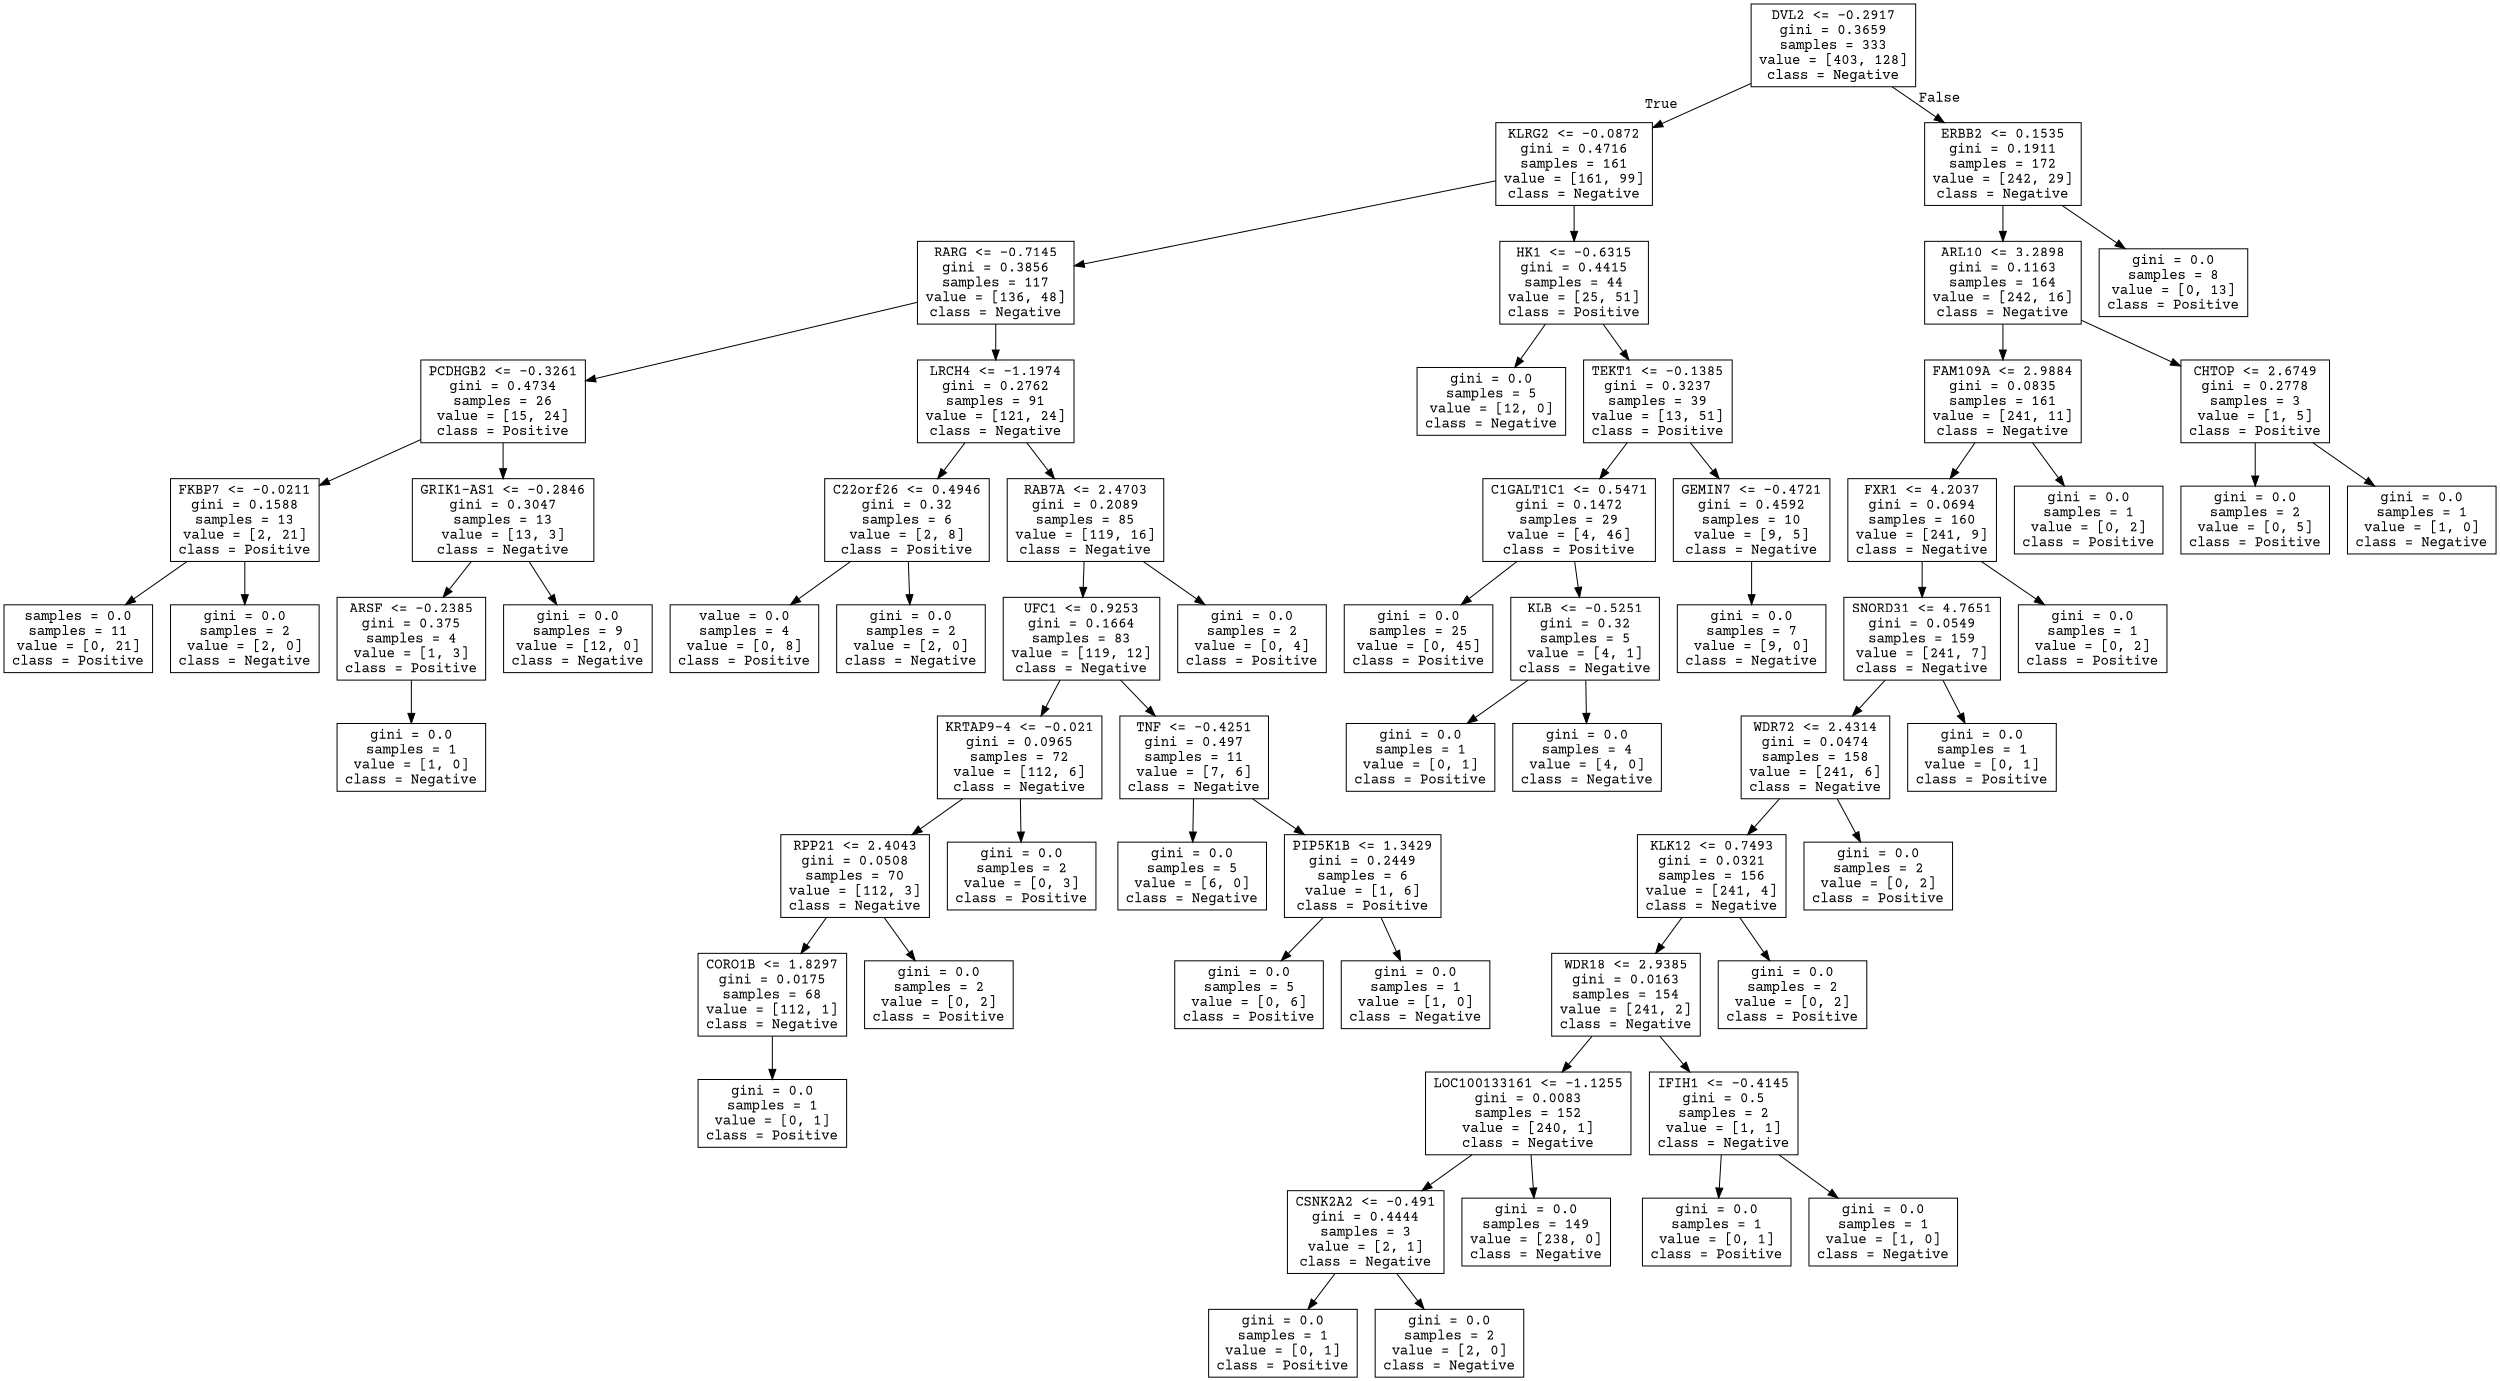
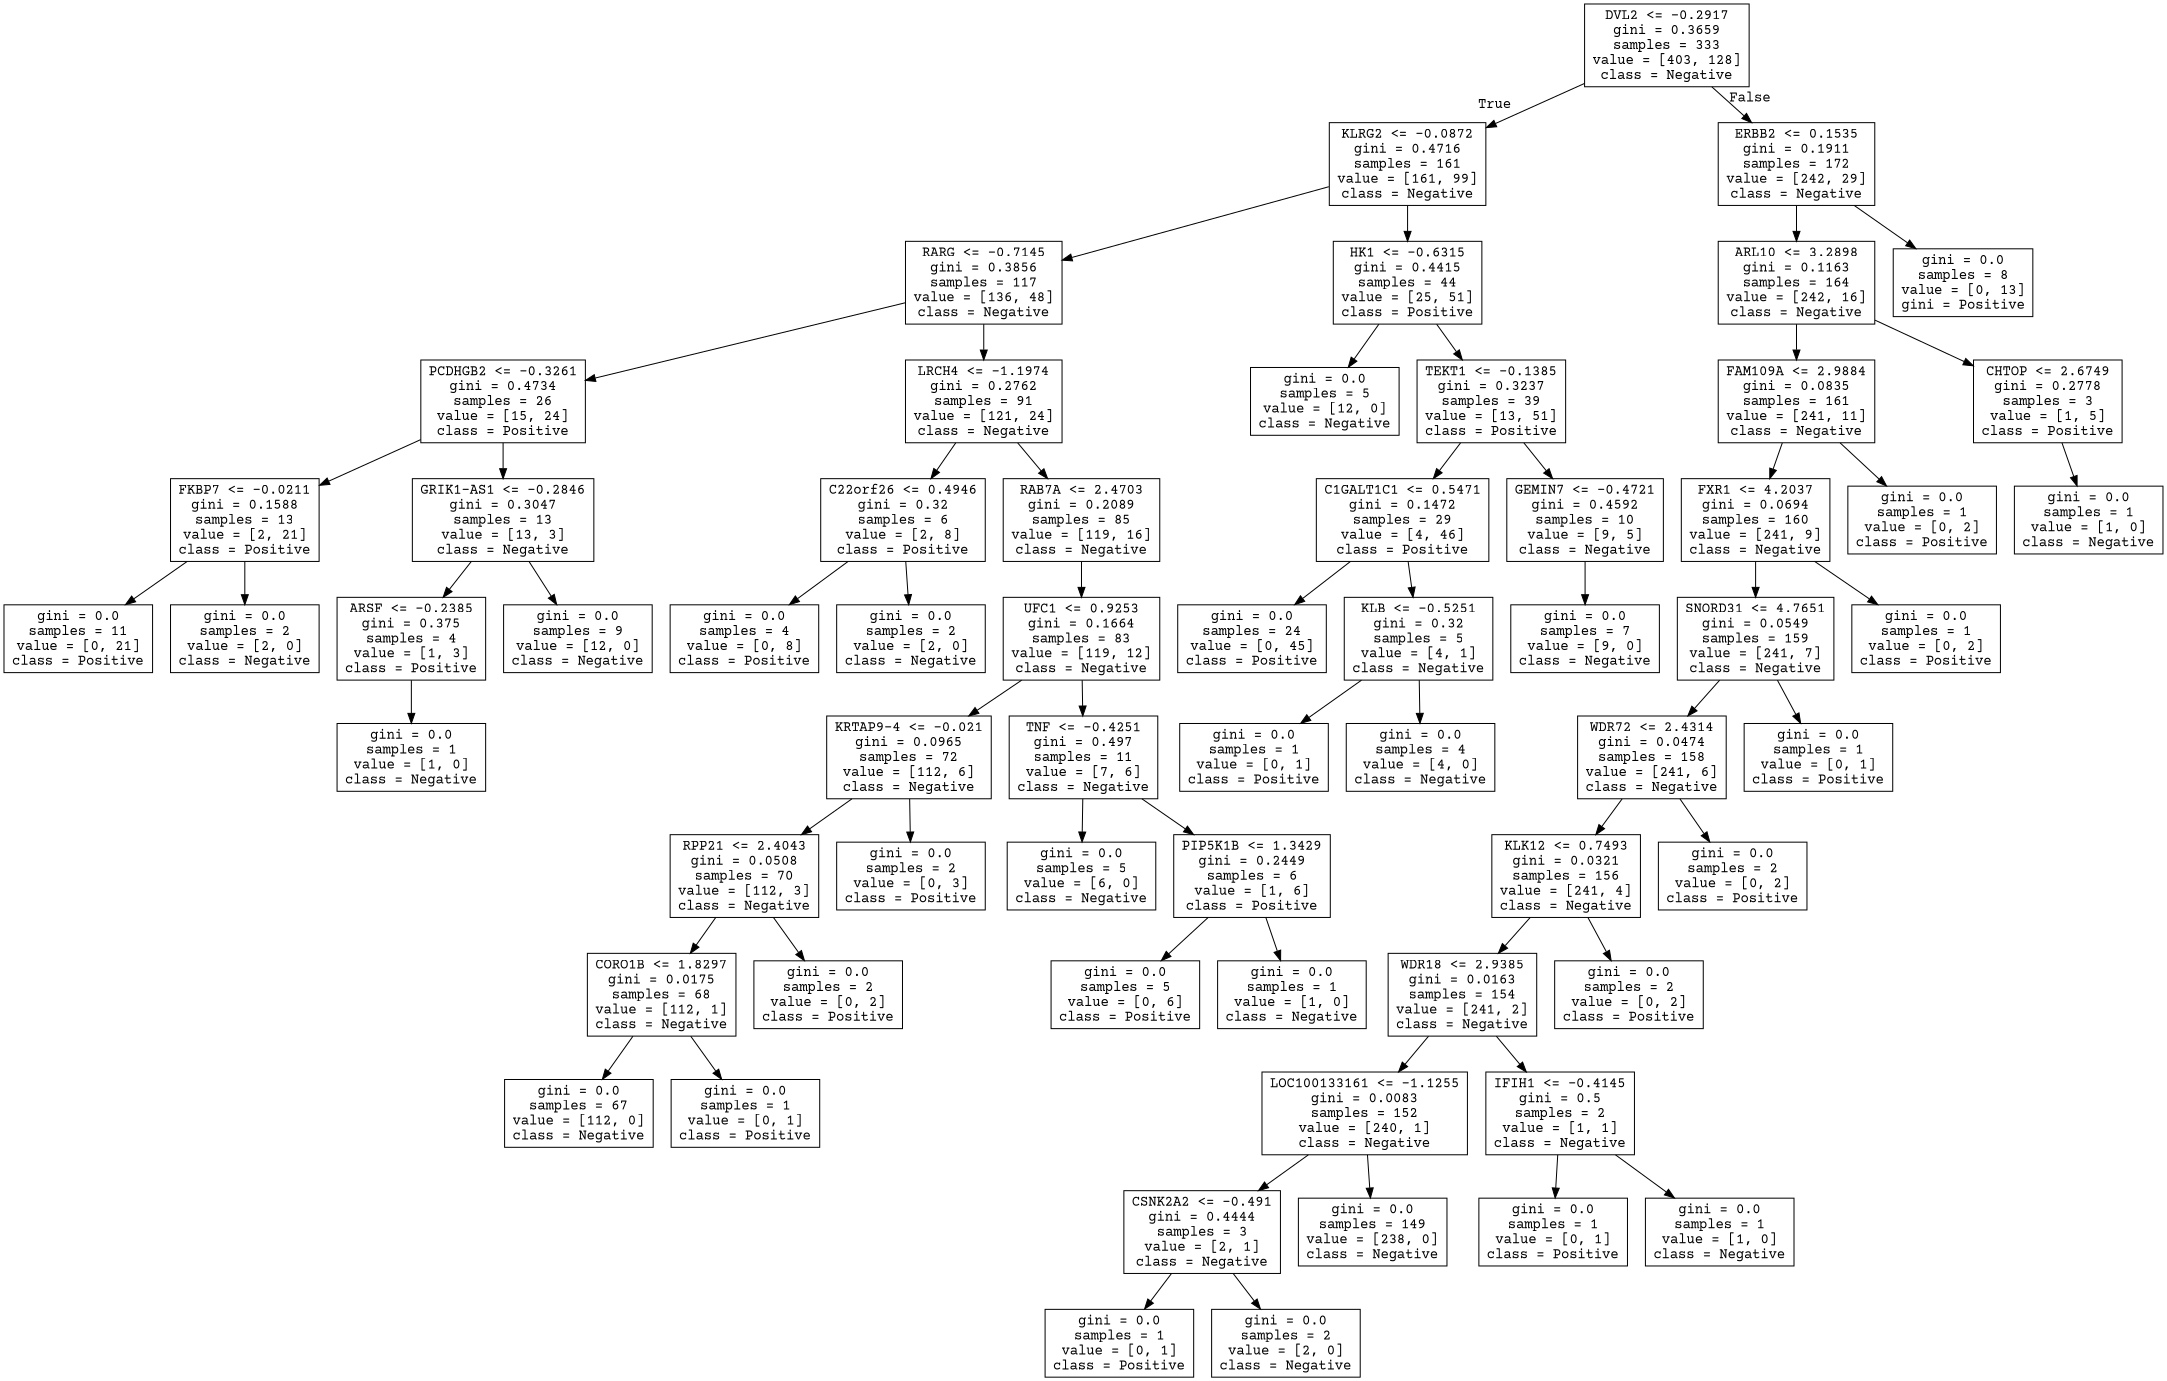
(2173, 283) -> (1963, 283)
(2255, 520) -> none
(78, 639) -> (78, 639)
(744, 639) -> (744, 639)
(1252, 639) -> none
(1419, 639) -> (1252, 639)
none -> (579, 1113)
